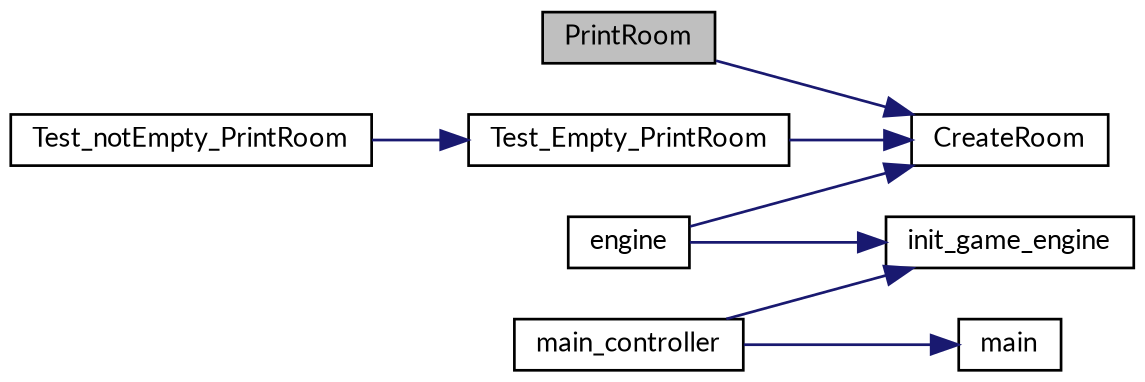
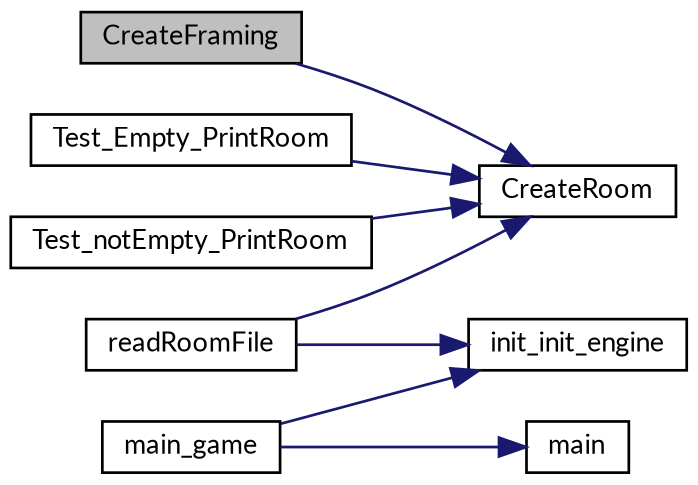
(629, 38) -> (191, 38)
(406, 140) -> (412, 213)
(629, 242) -> (191, 345)
(1010, 242) -> (578, 345)
(629, 345) -> (191, 447)
